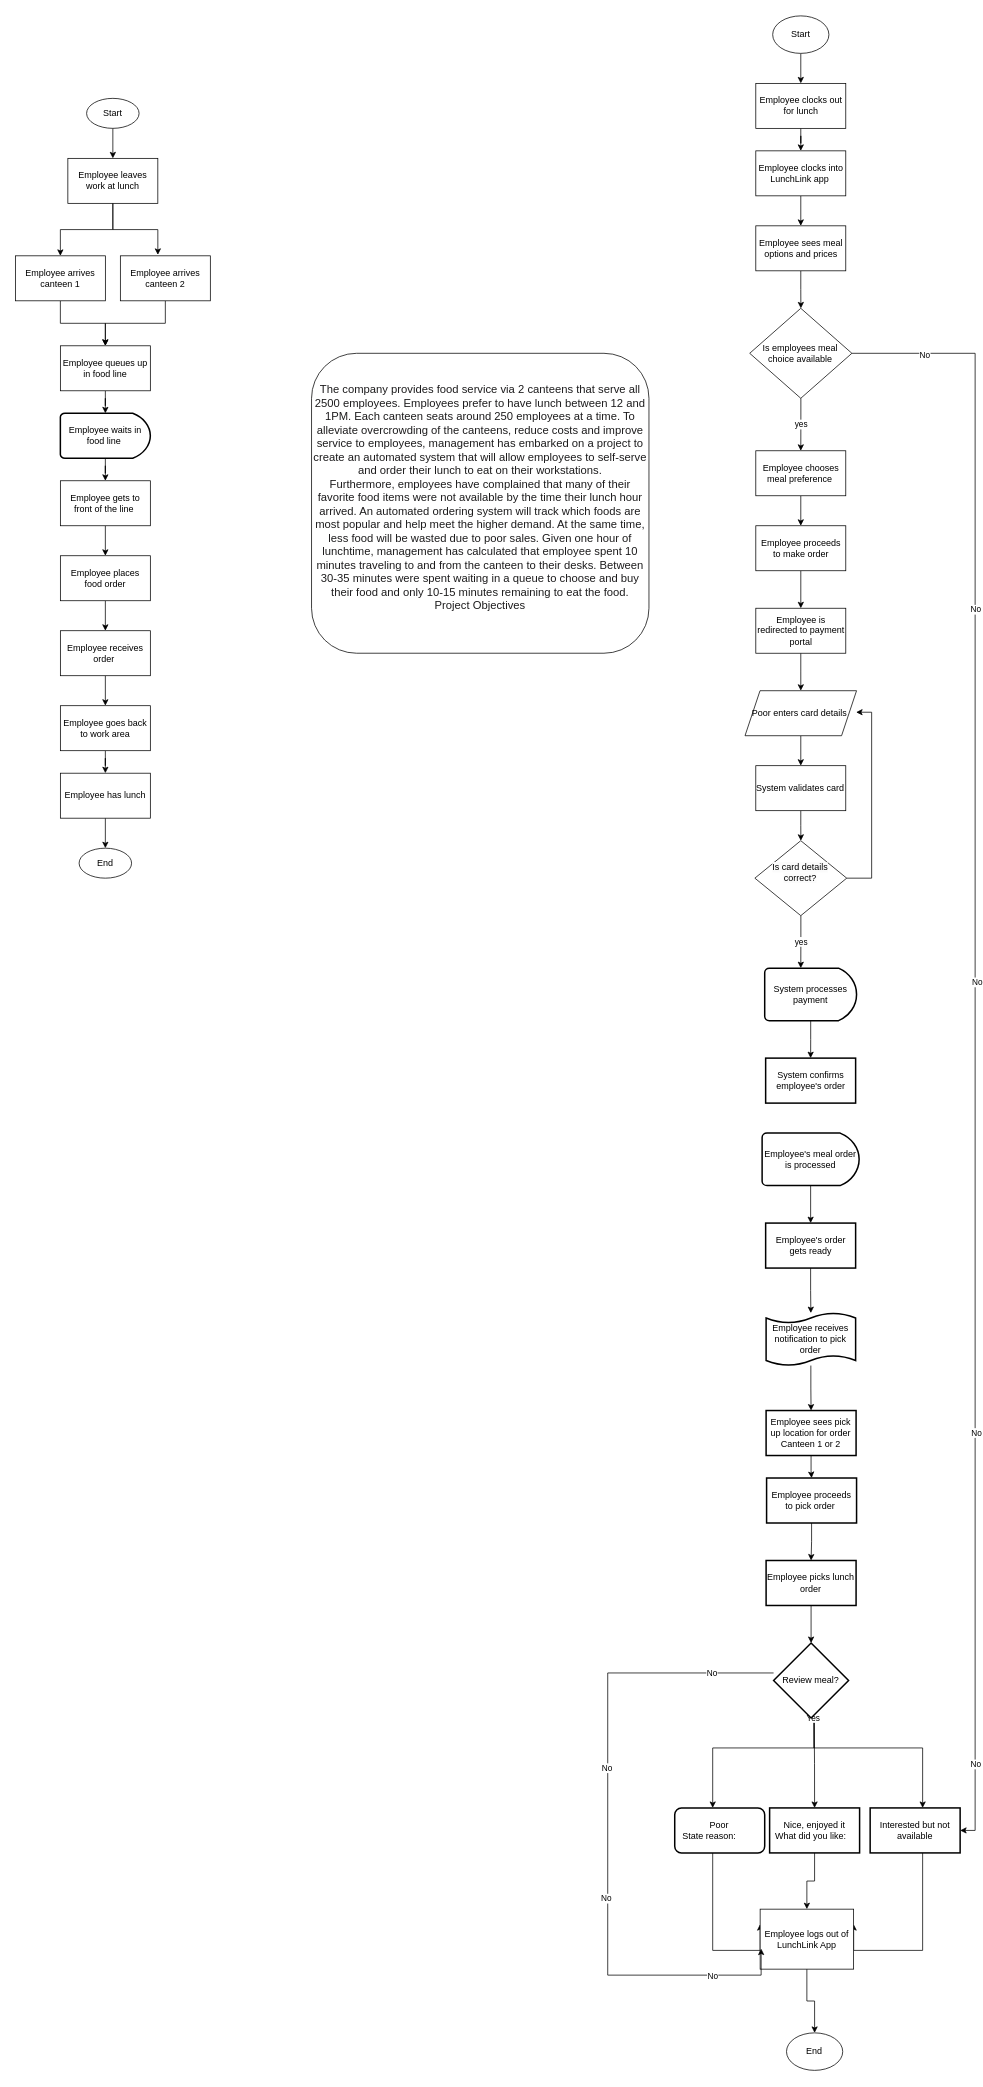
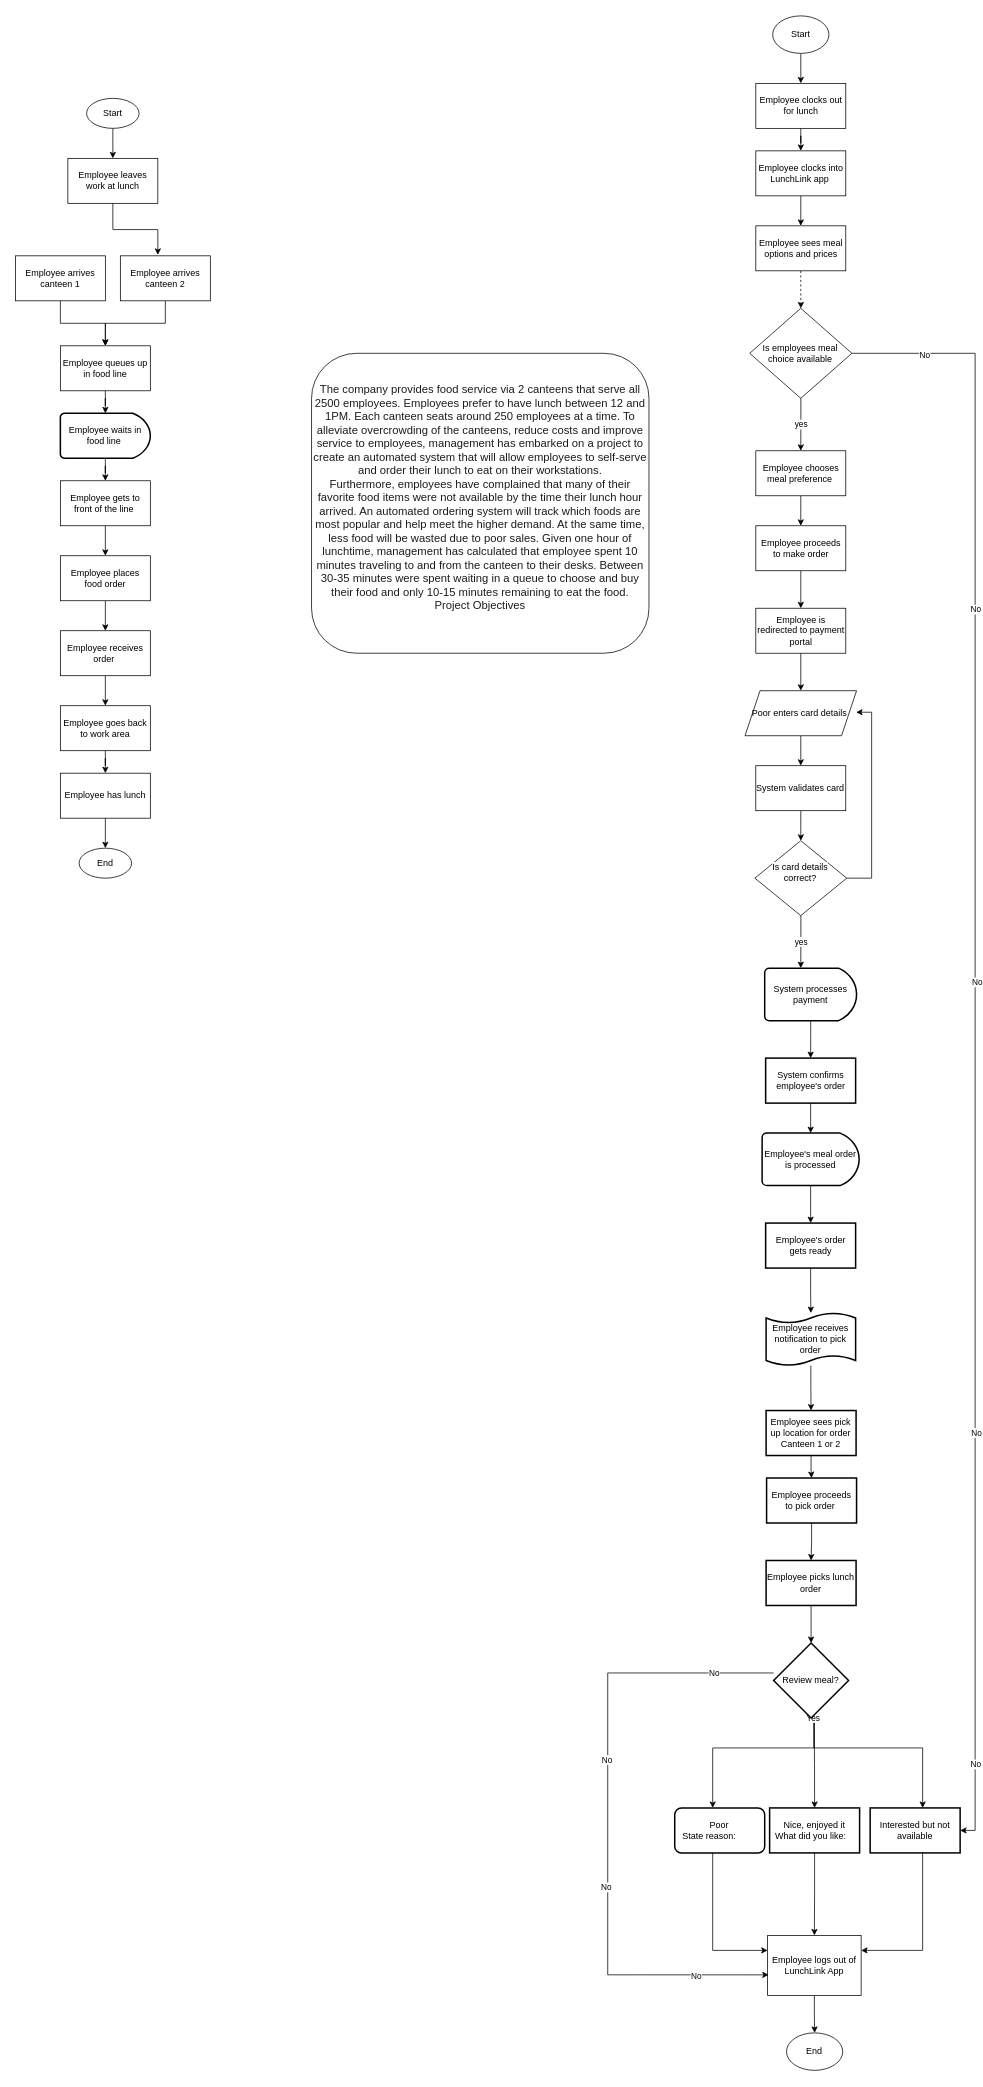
(75, 229) -> none
(801, 287) -> (801, 287)
none -> (811, 1115)
(807, 1939) -> (815, 1965)
